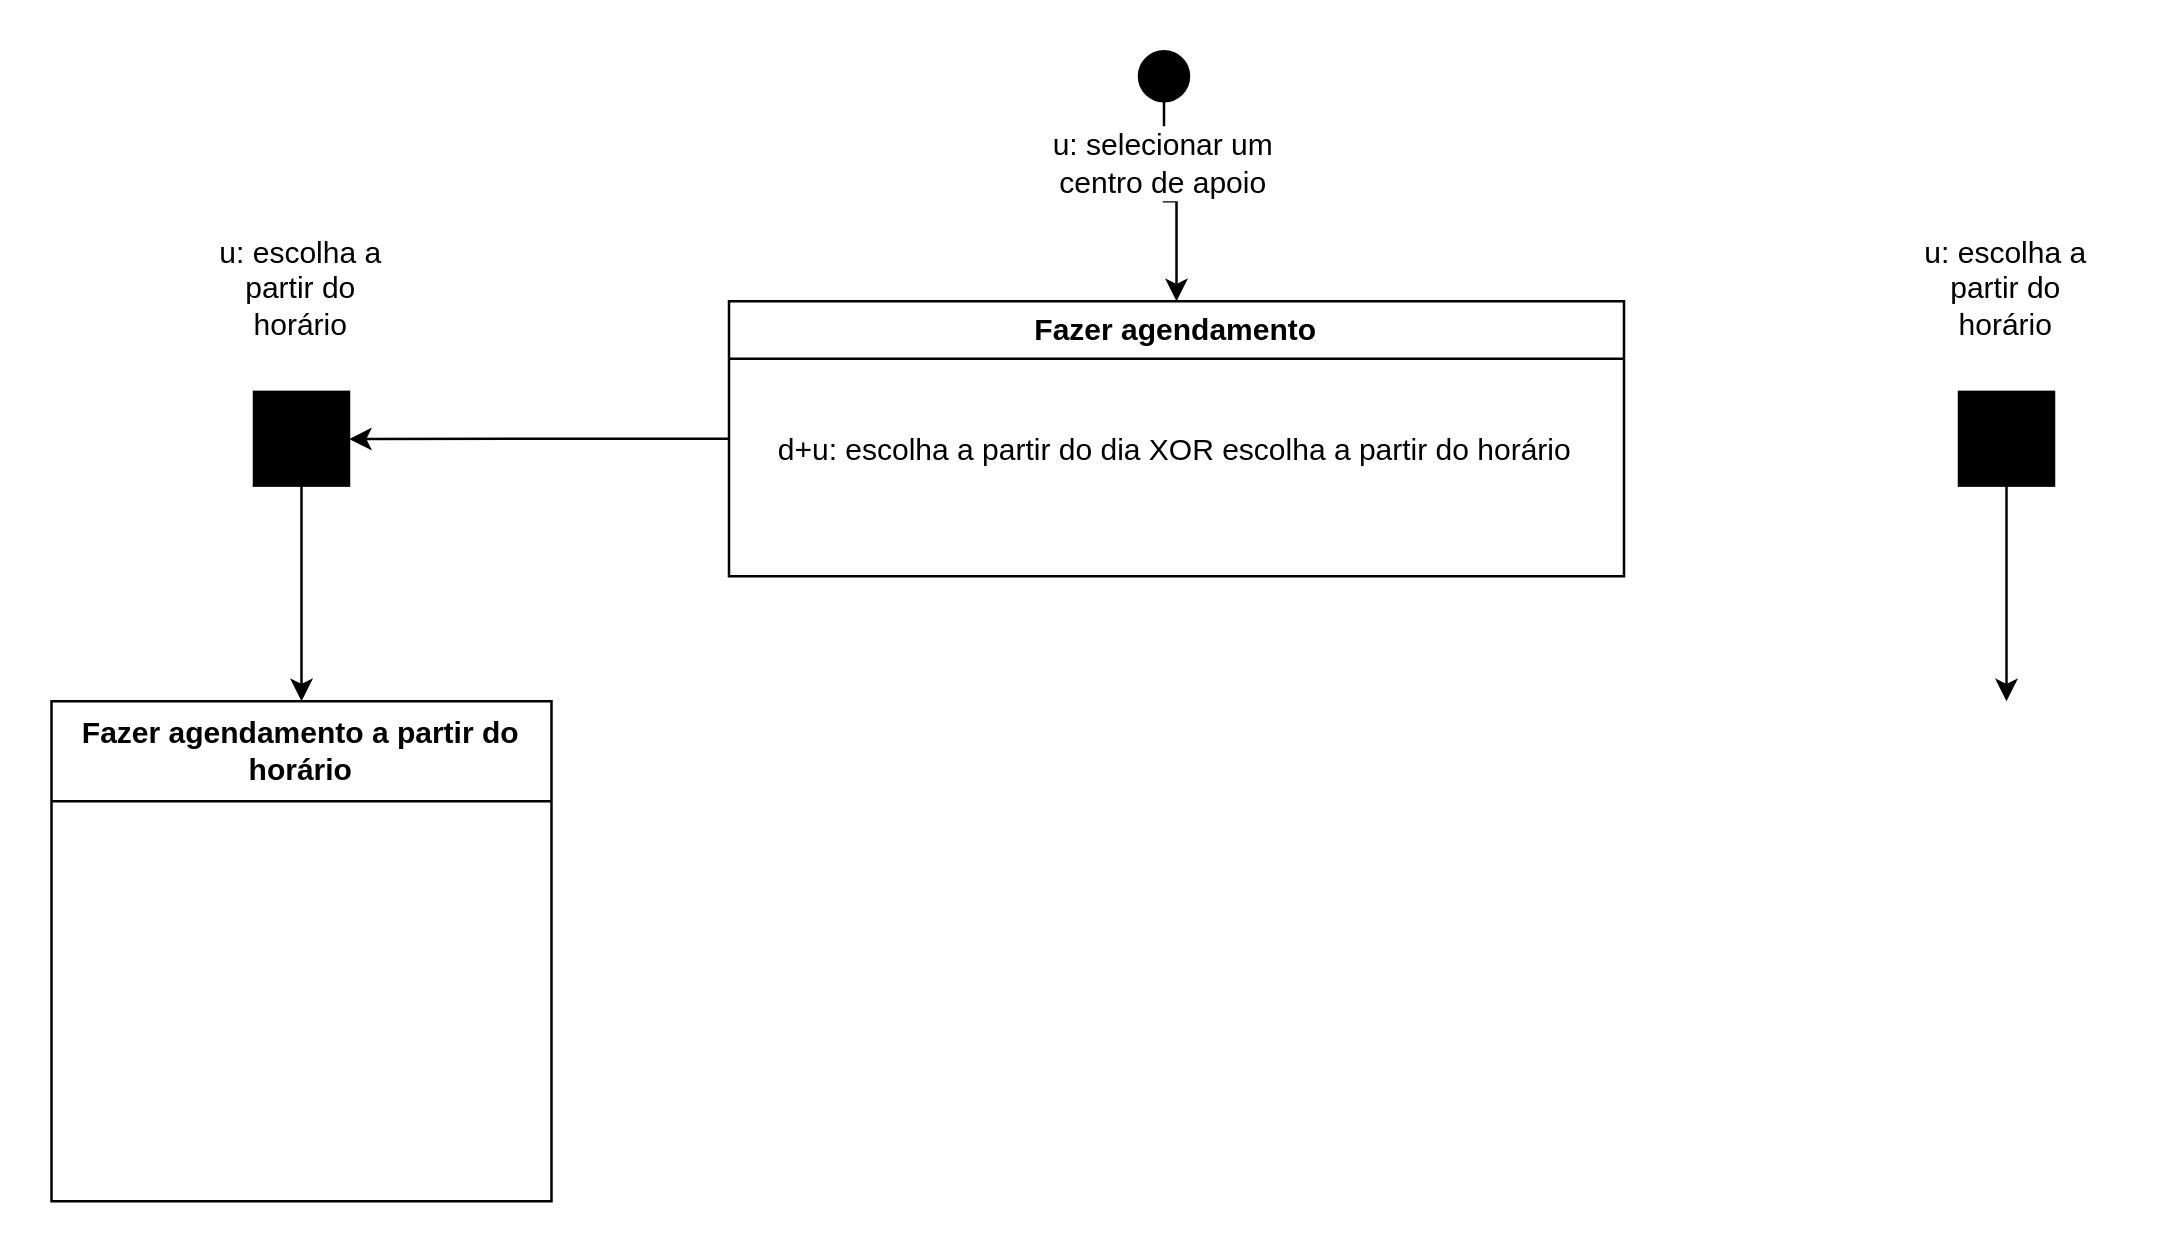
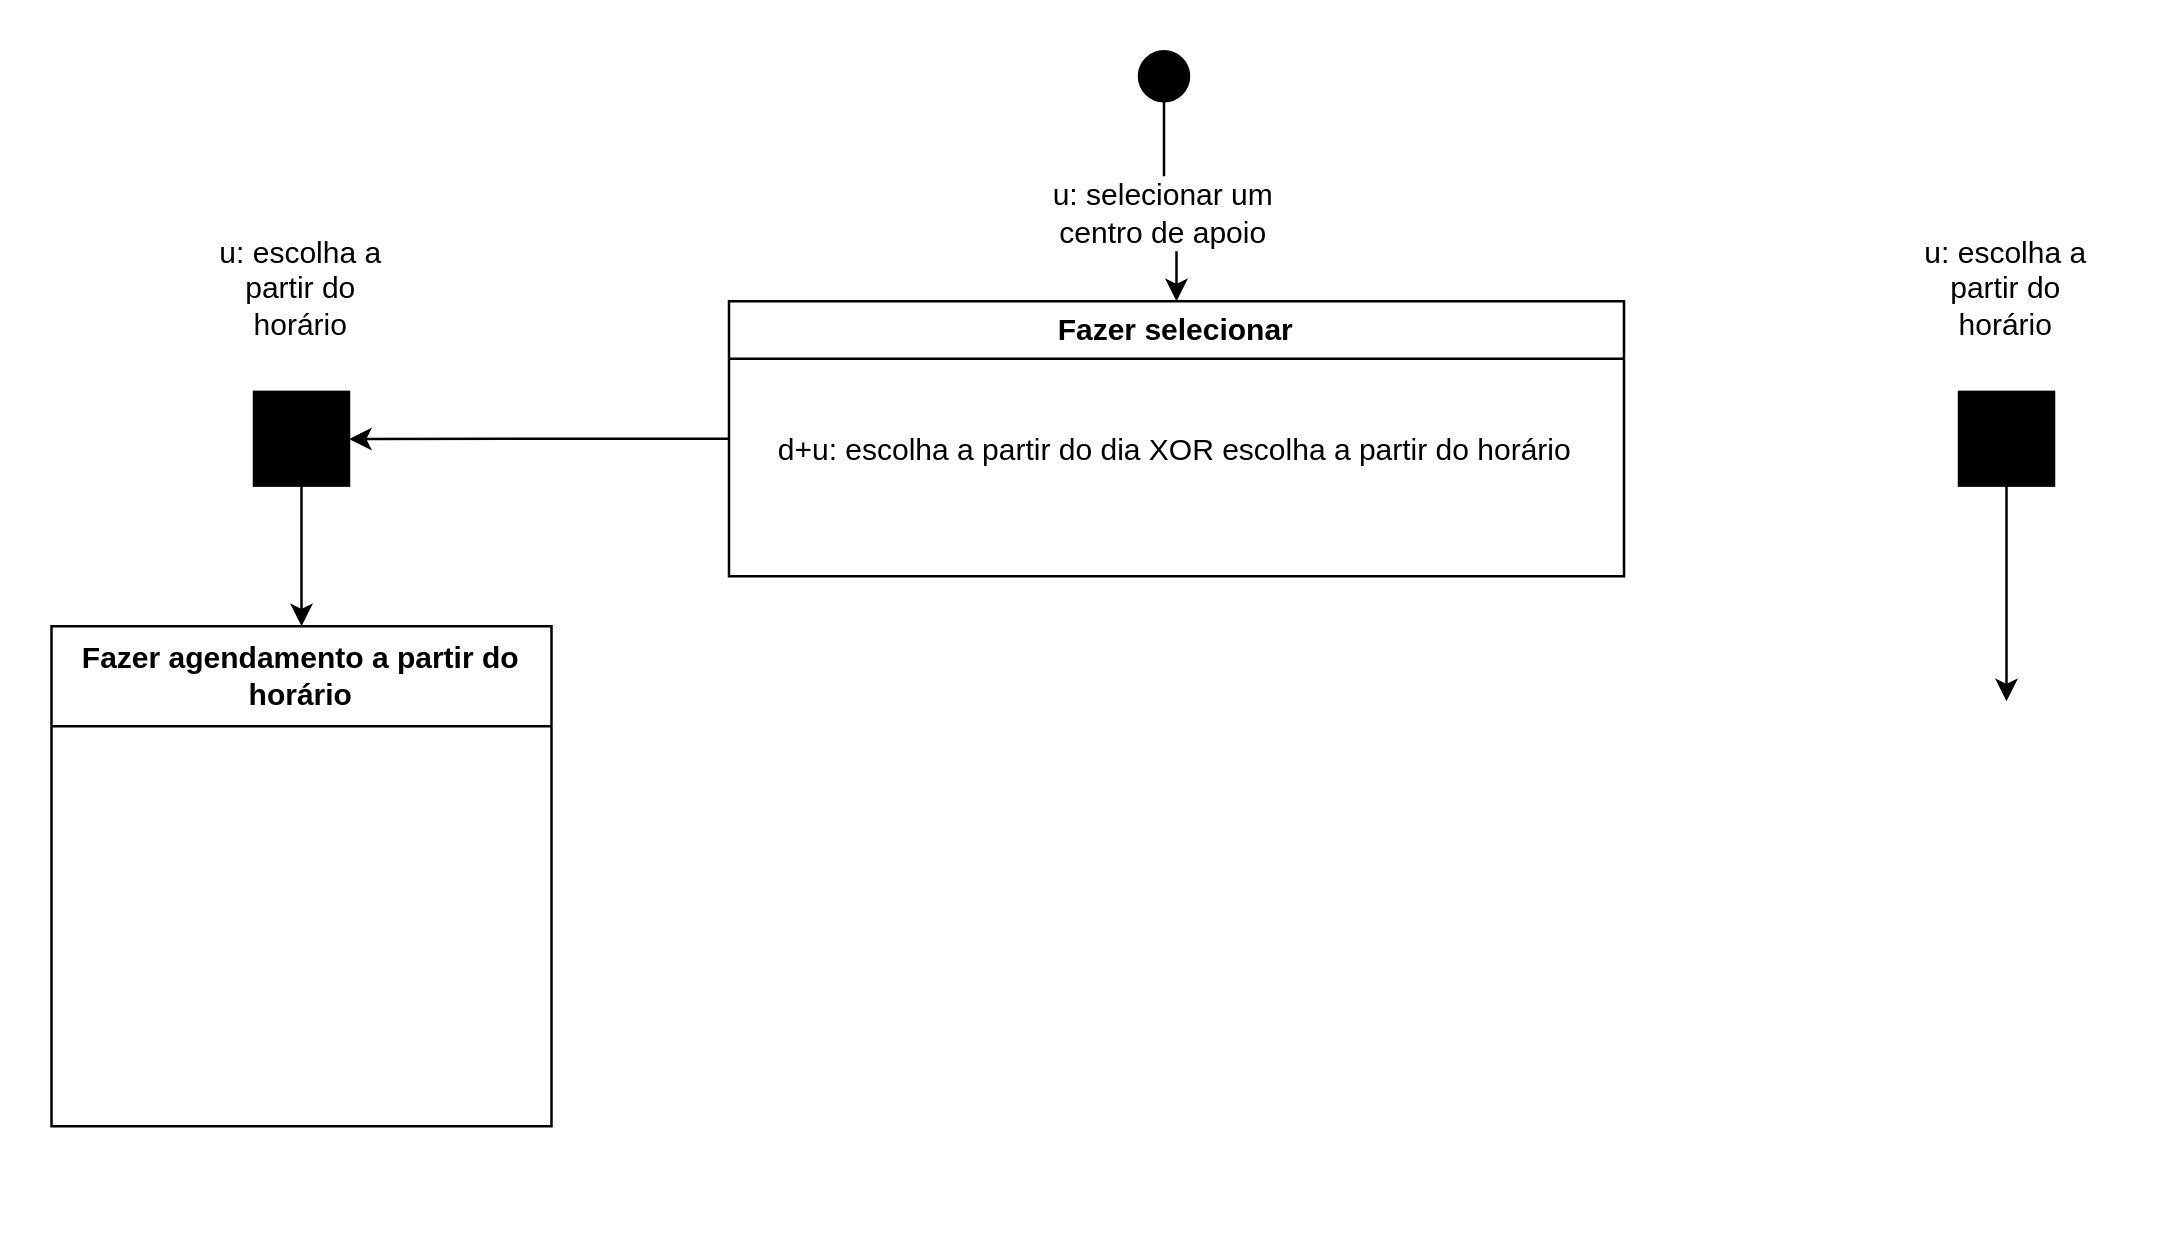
(1164, 164) -> (1164, 214)
(1176, 331) -> (1176, 331)
(301, 951) -> (301, 876)
